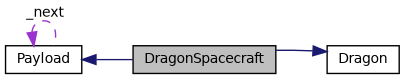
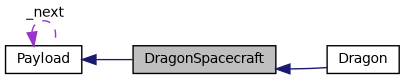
(294, 50) -> (309, 69)
